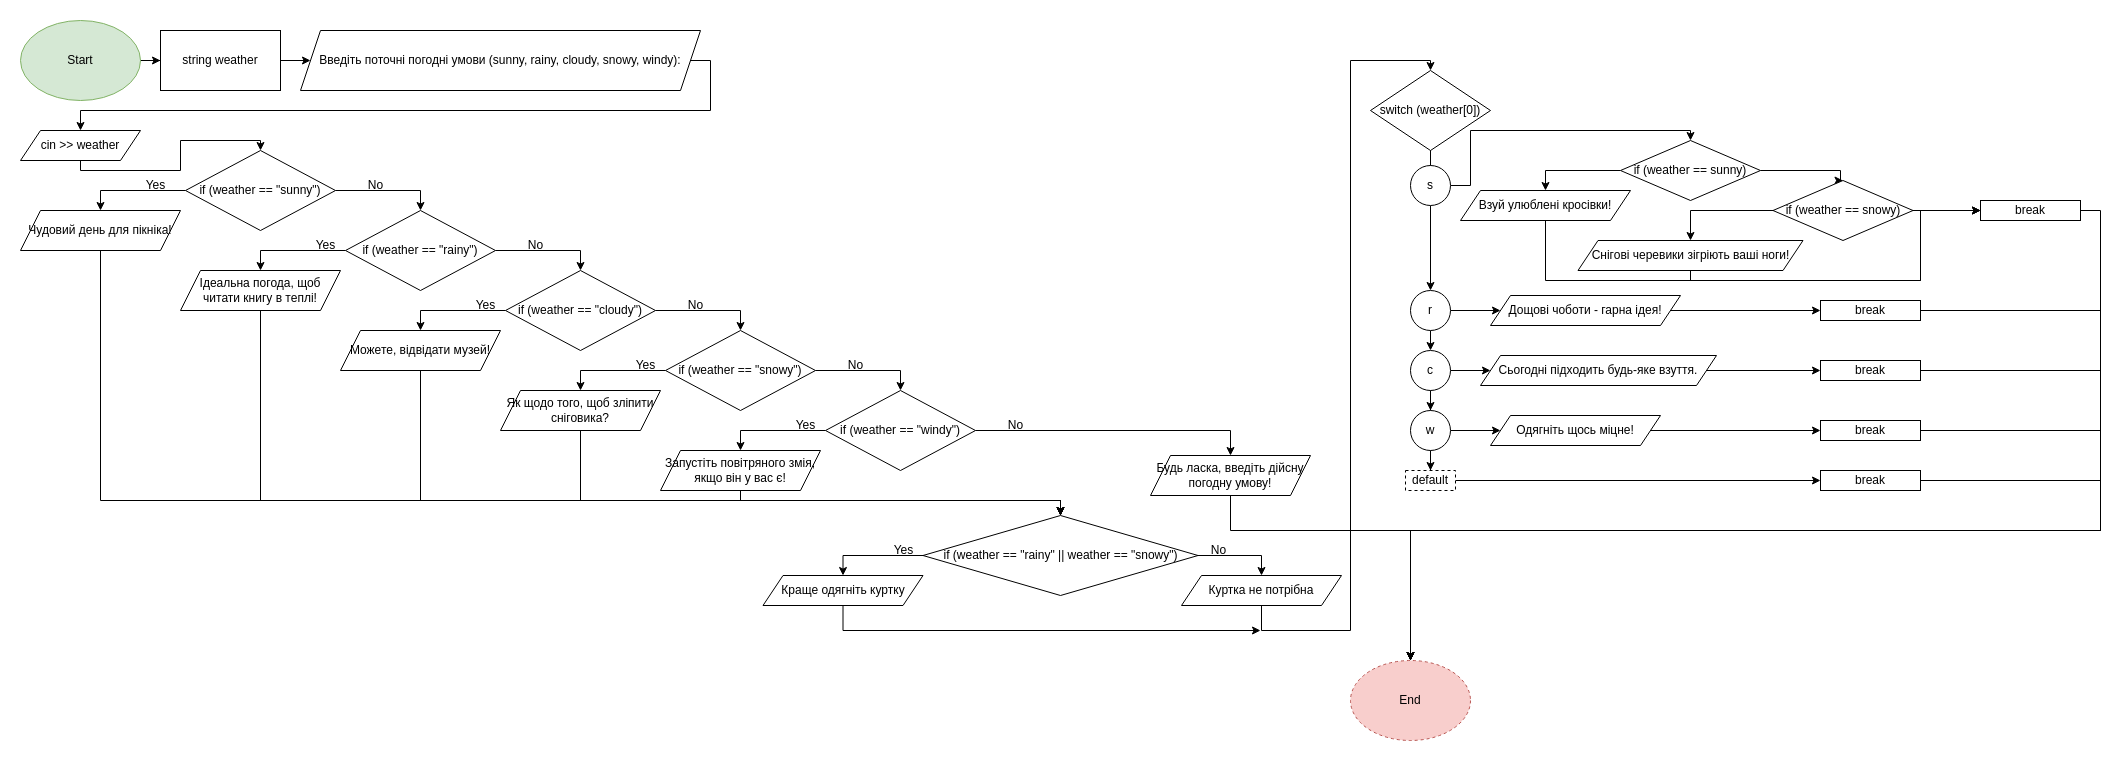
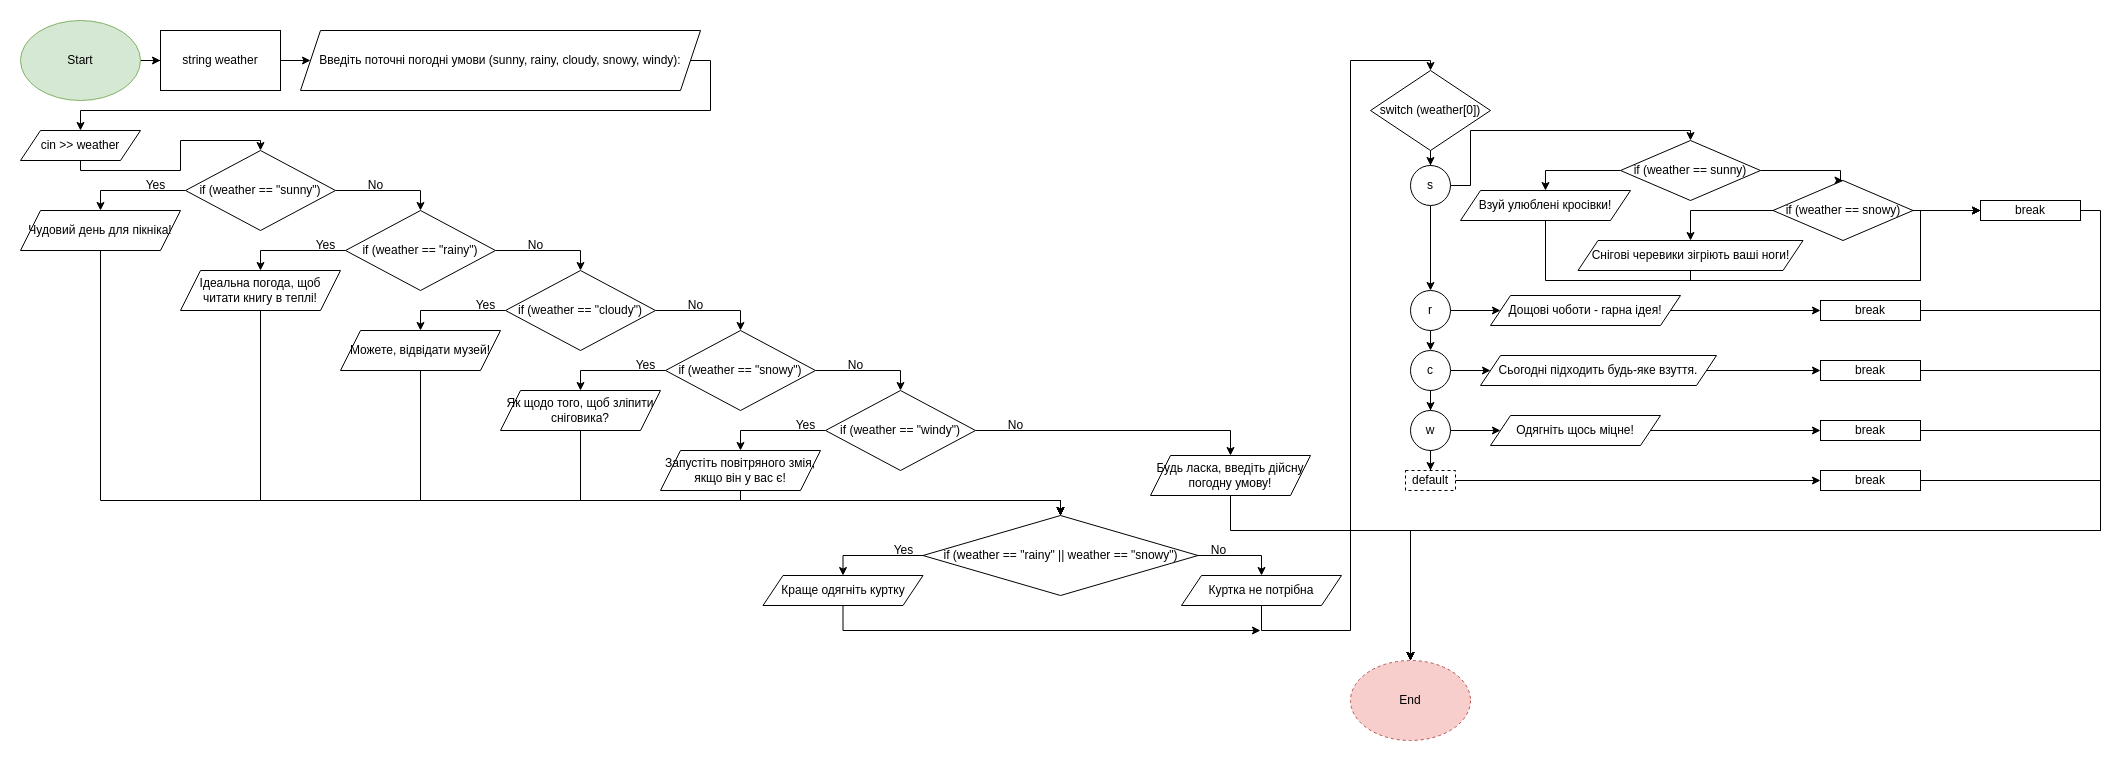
(1431, 160) -> (1431, 157)
